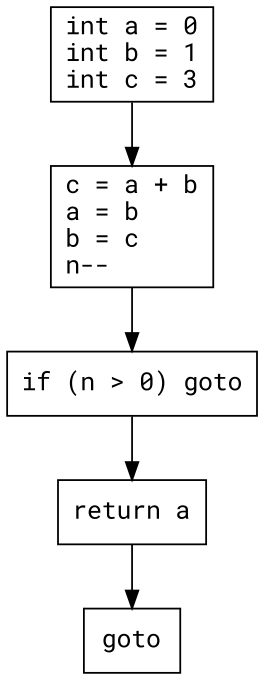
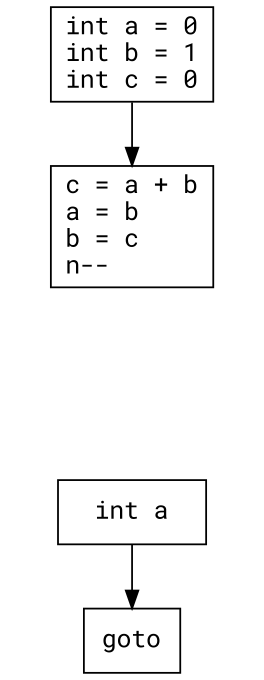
(132, 54) -> (132, 54)
(132, 384) -> none
(132, 512) -> (132, 512)
